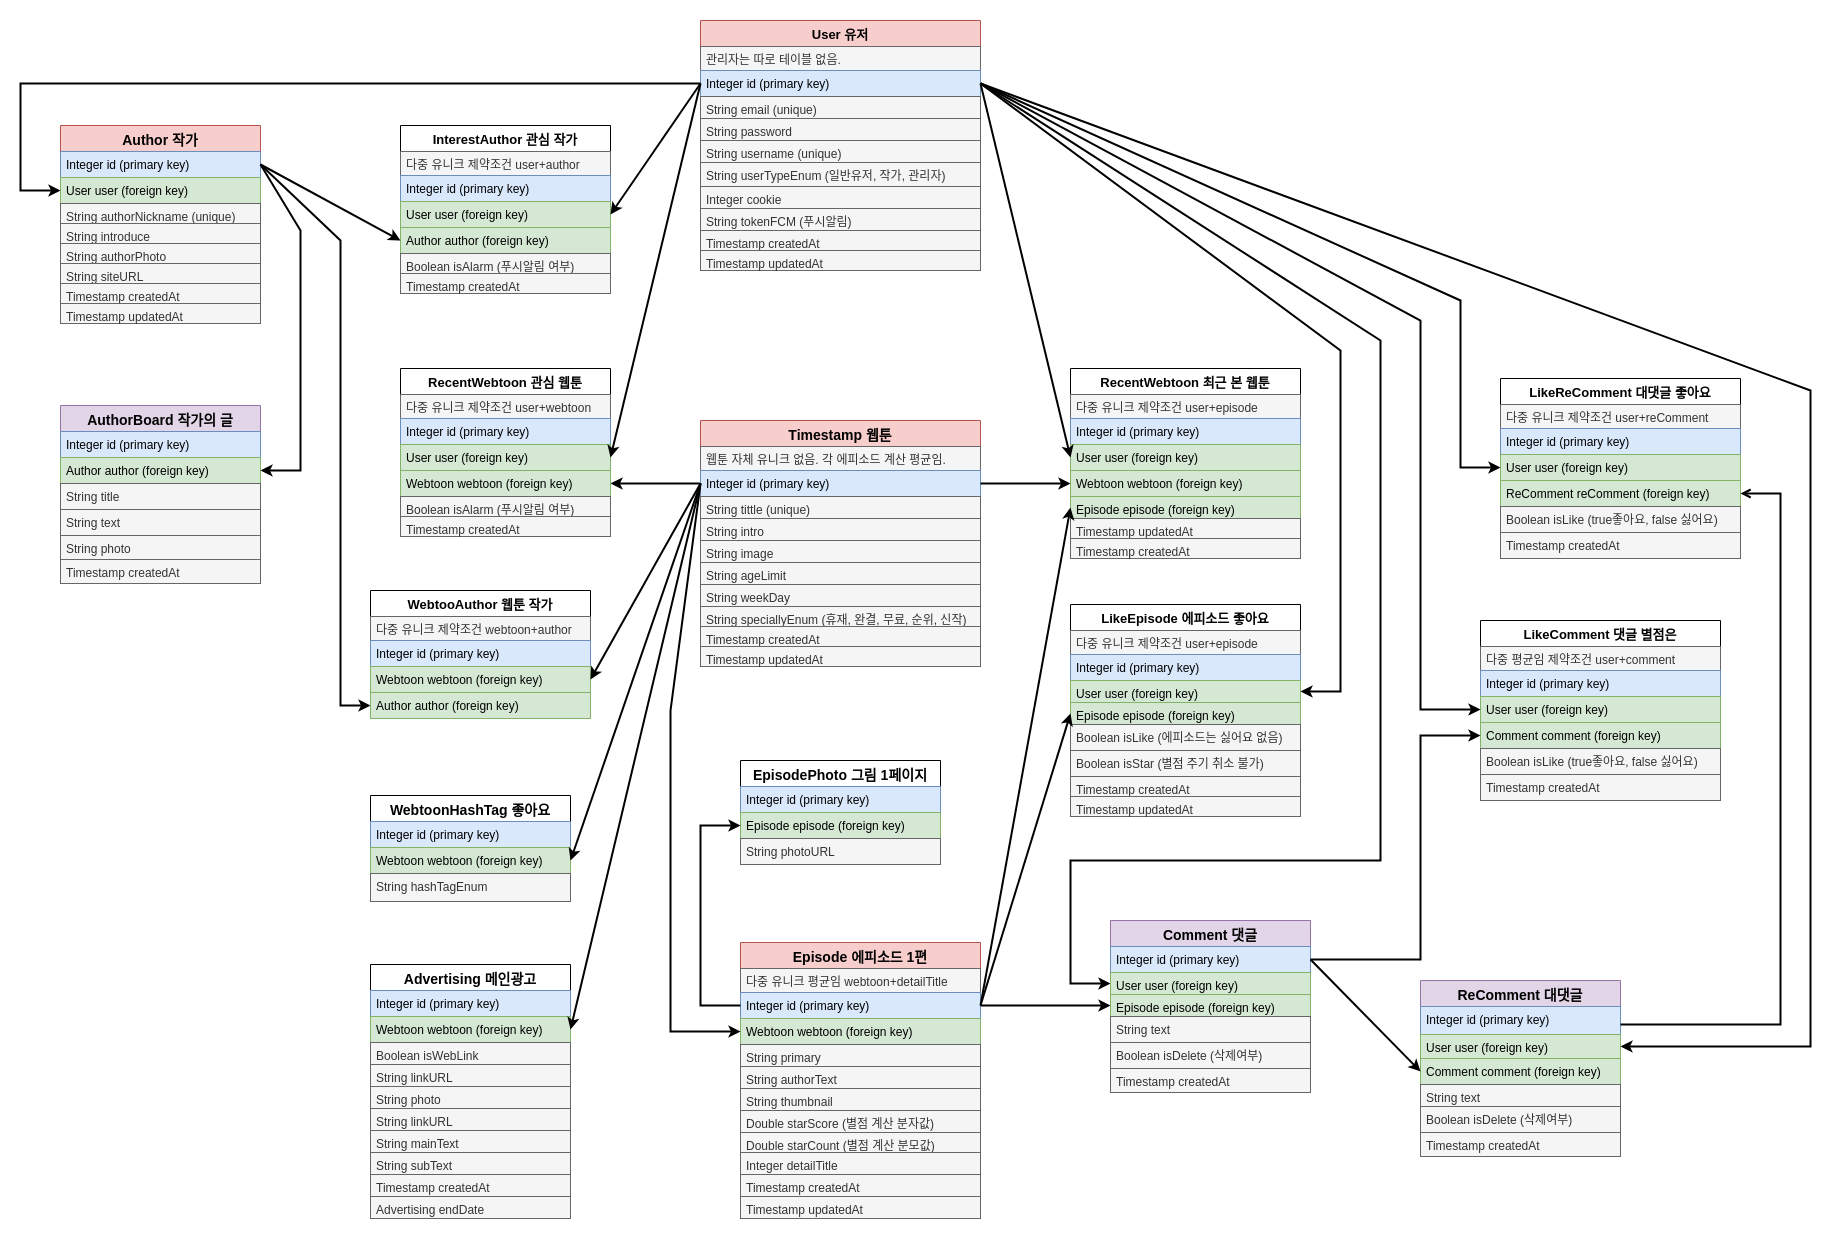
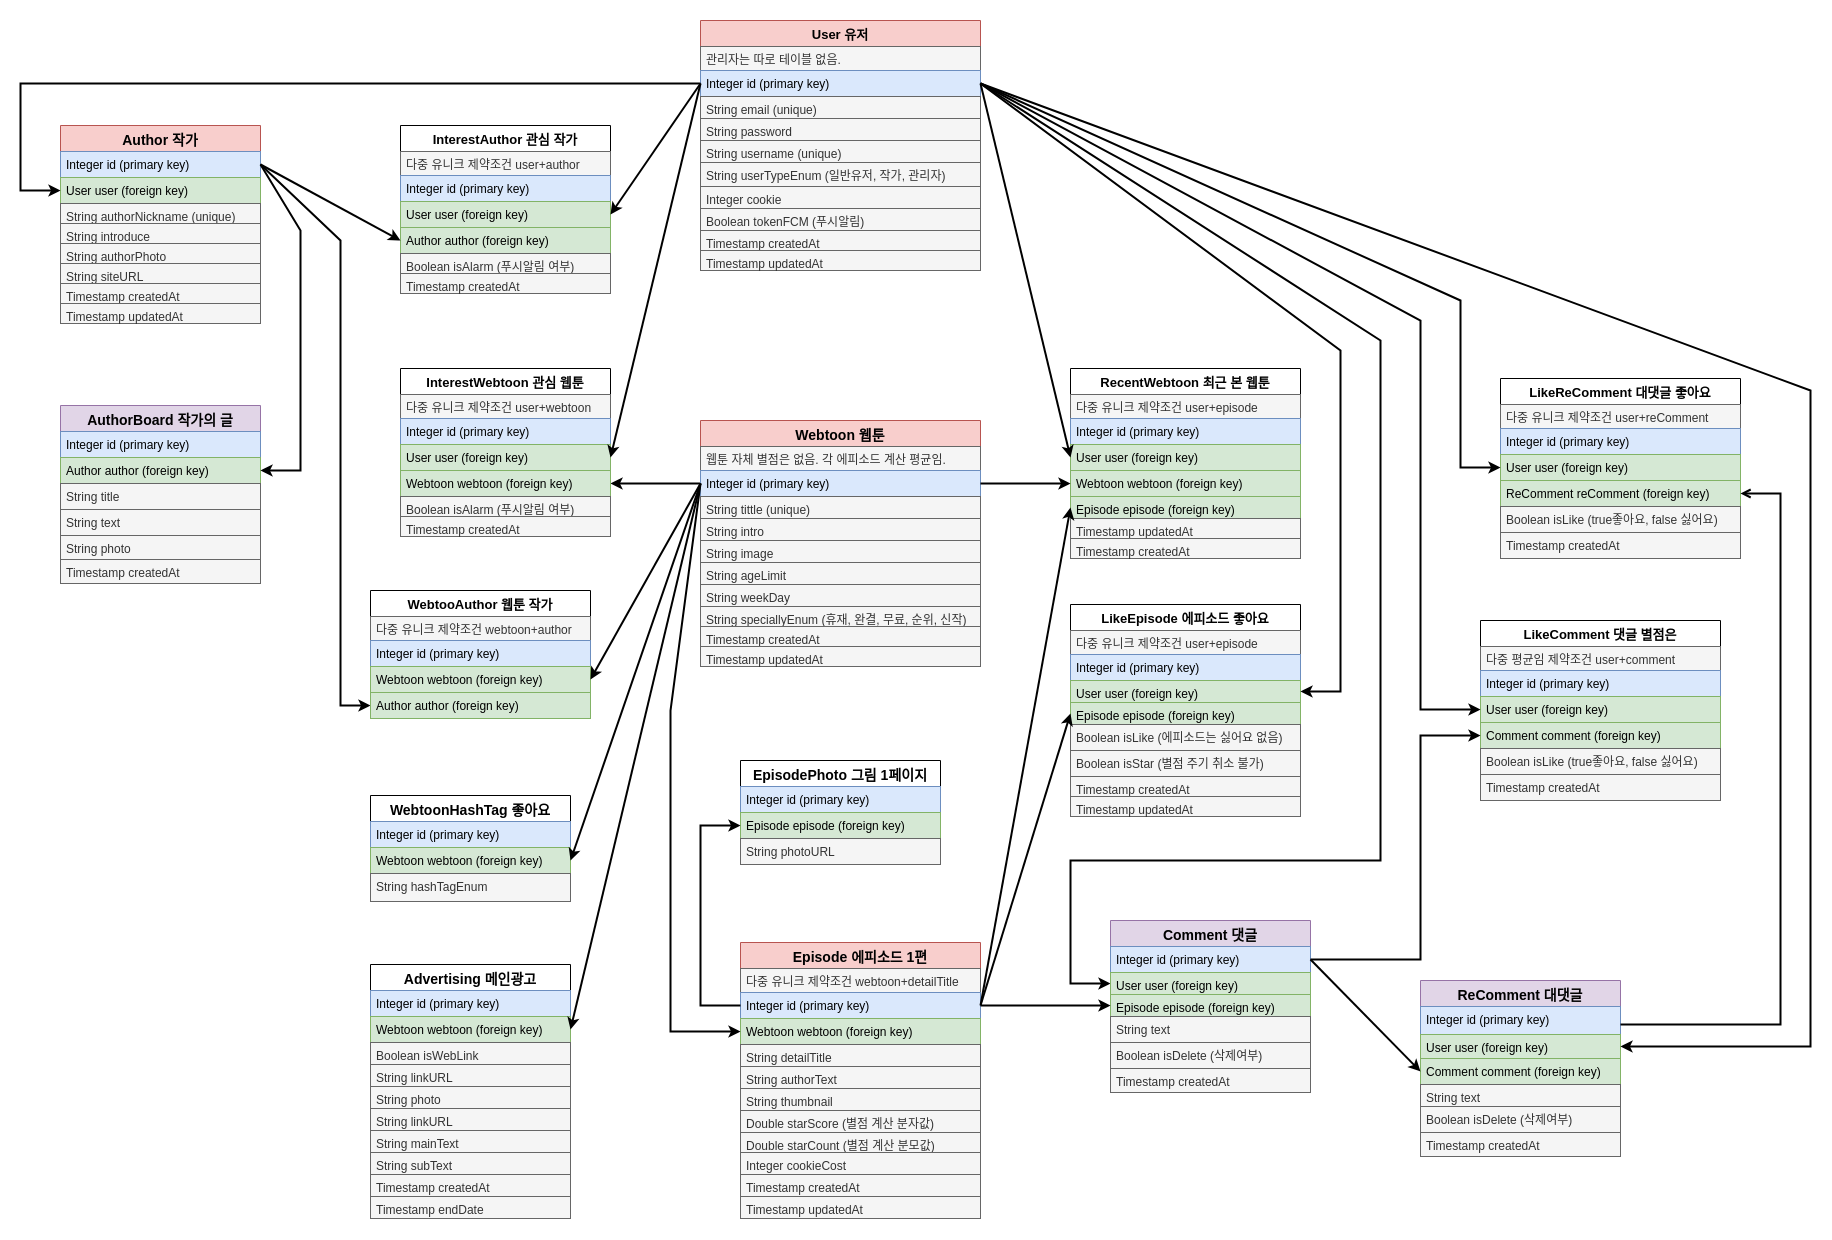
(787, 222) -> (791, 222)
(505, 383) -> (505, 383)
(840, 435) -> (840, 435)
(836, 460) -> (836, 460)
(857, 982) -> (863, 982)
(790, 1058) -> (799, 1058)
(802, 1166) -> (803, 1166)
(435, 1210) -> (430, 1210)
